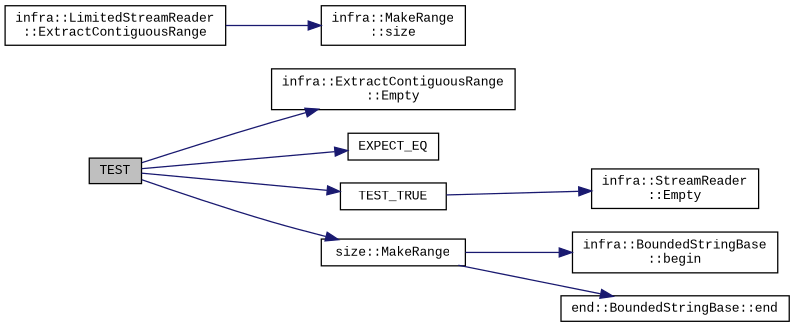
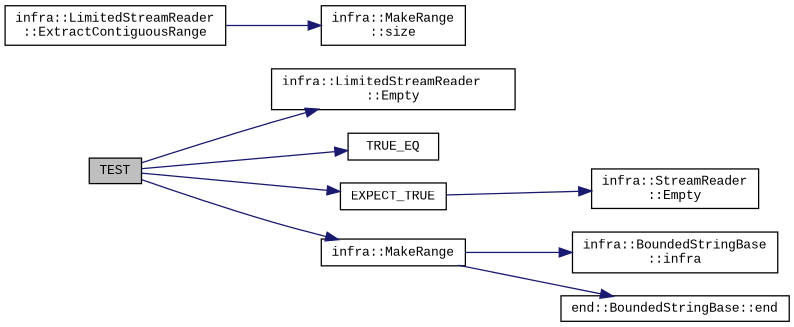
(393, 89) -> (393, 89)
(393, 147) -> (393, 147)
(393, 196) -> (393, 196)
(393, 252) -> (393, 252)
(675, 252) -> (675, 252)
